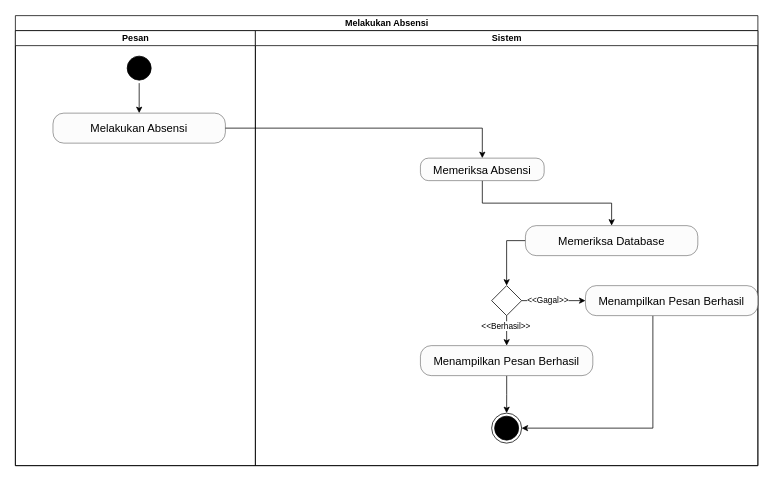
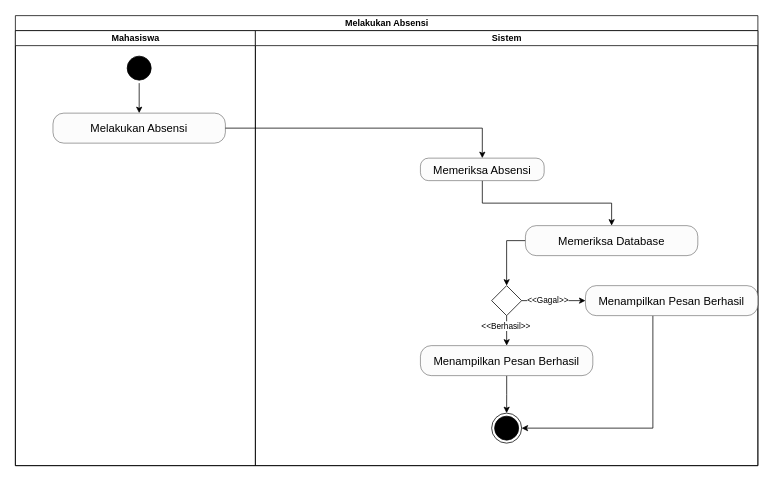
(136, 38) -> (136, 38)
